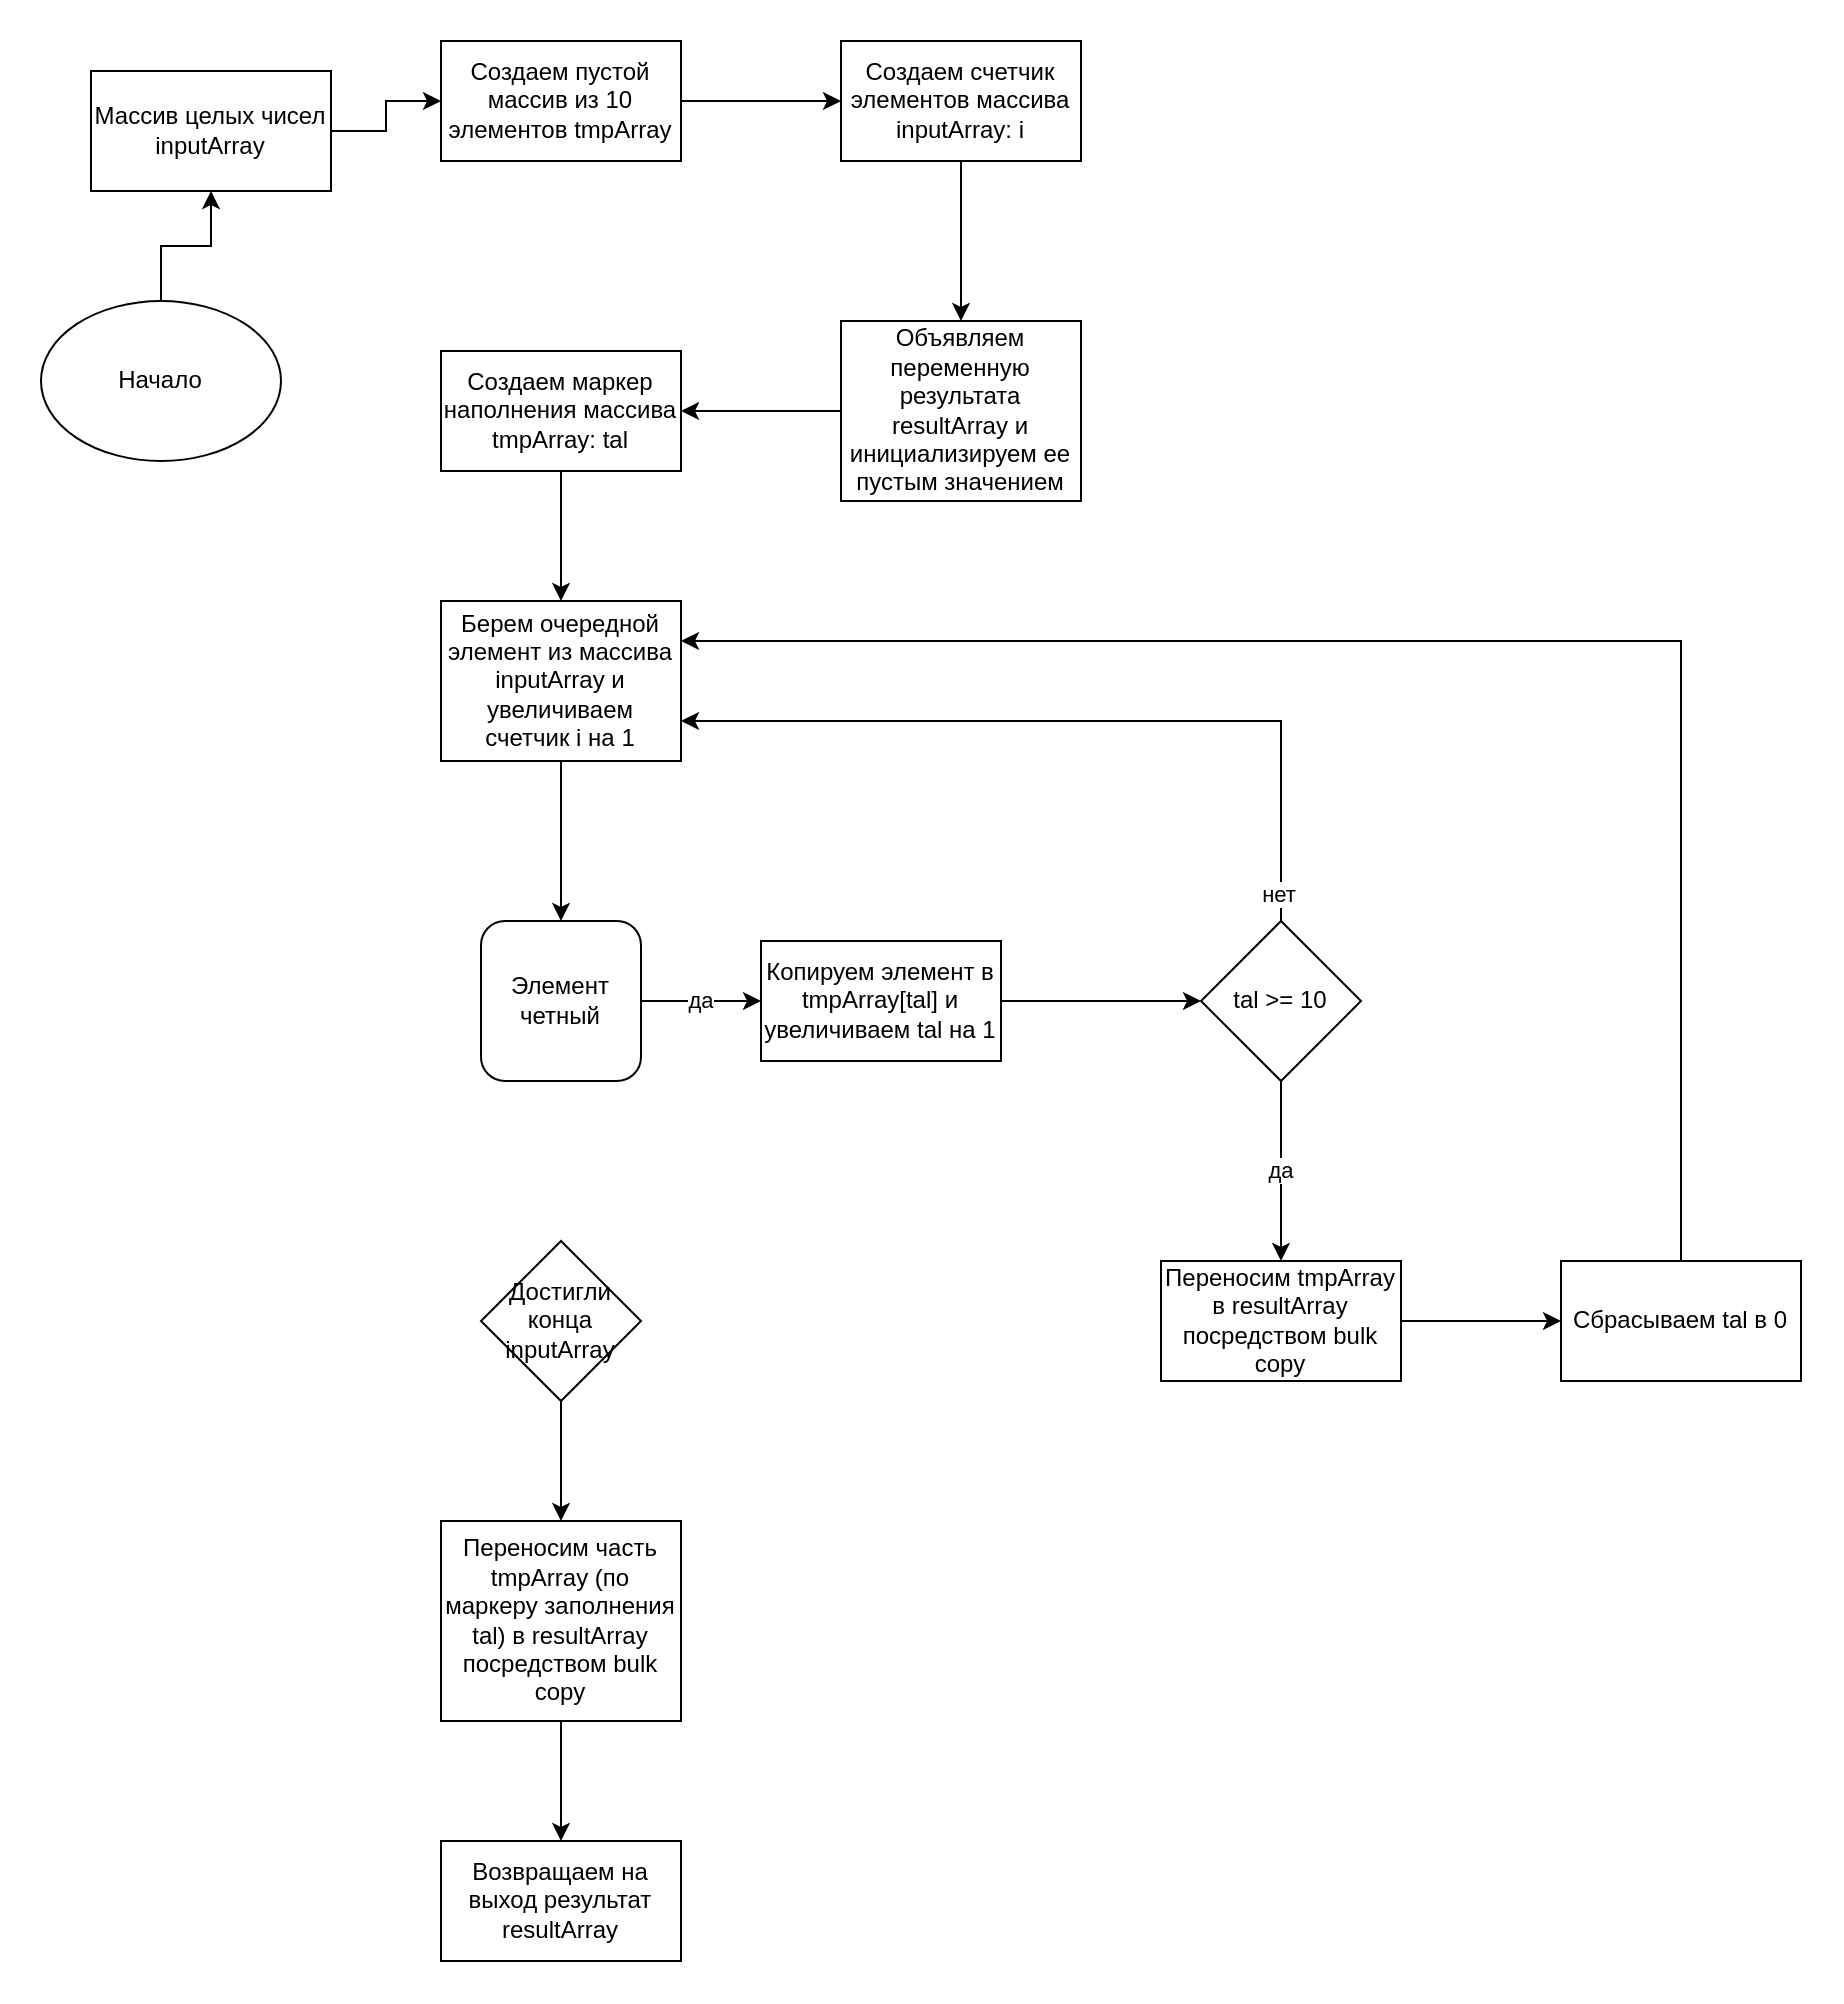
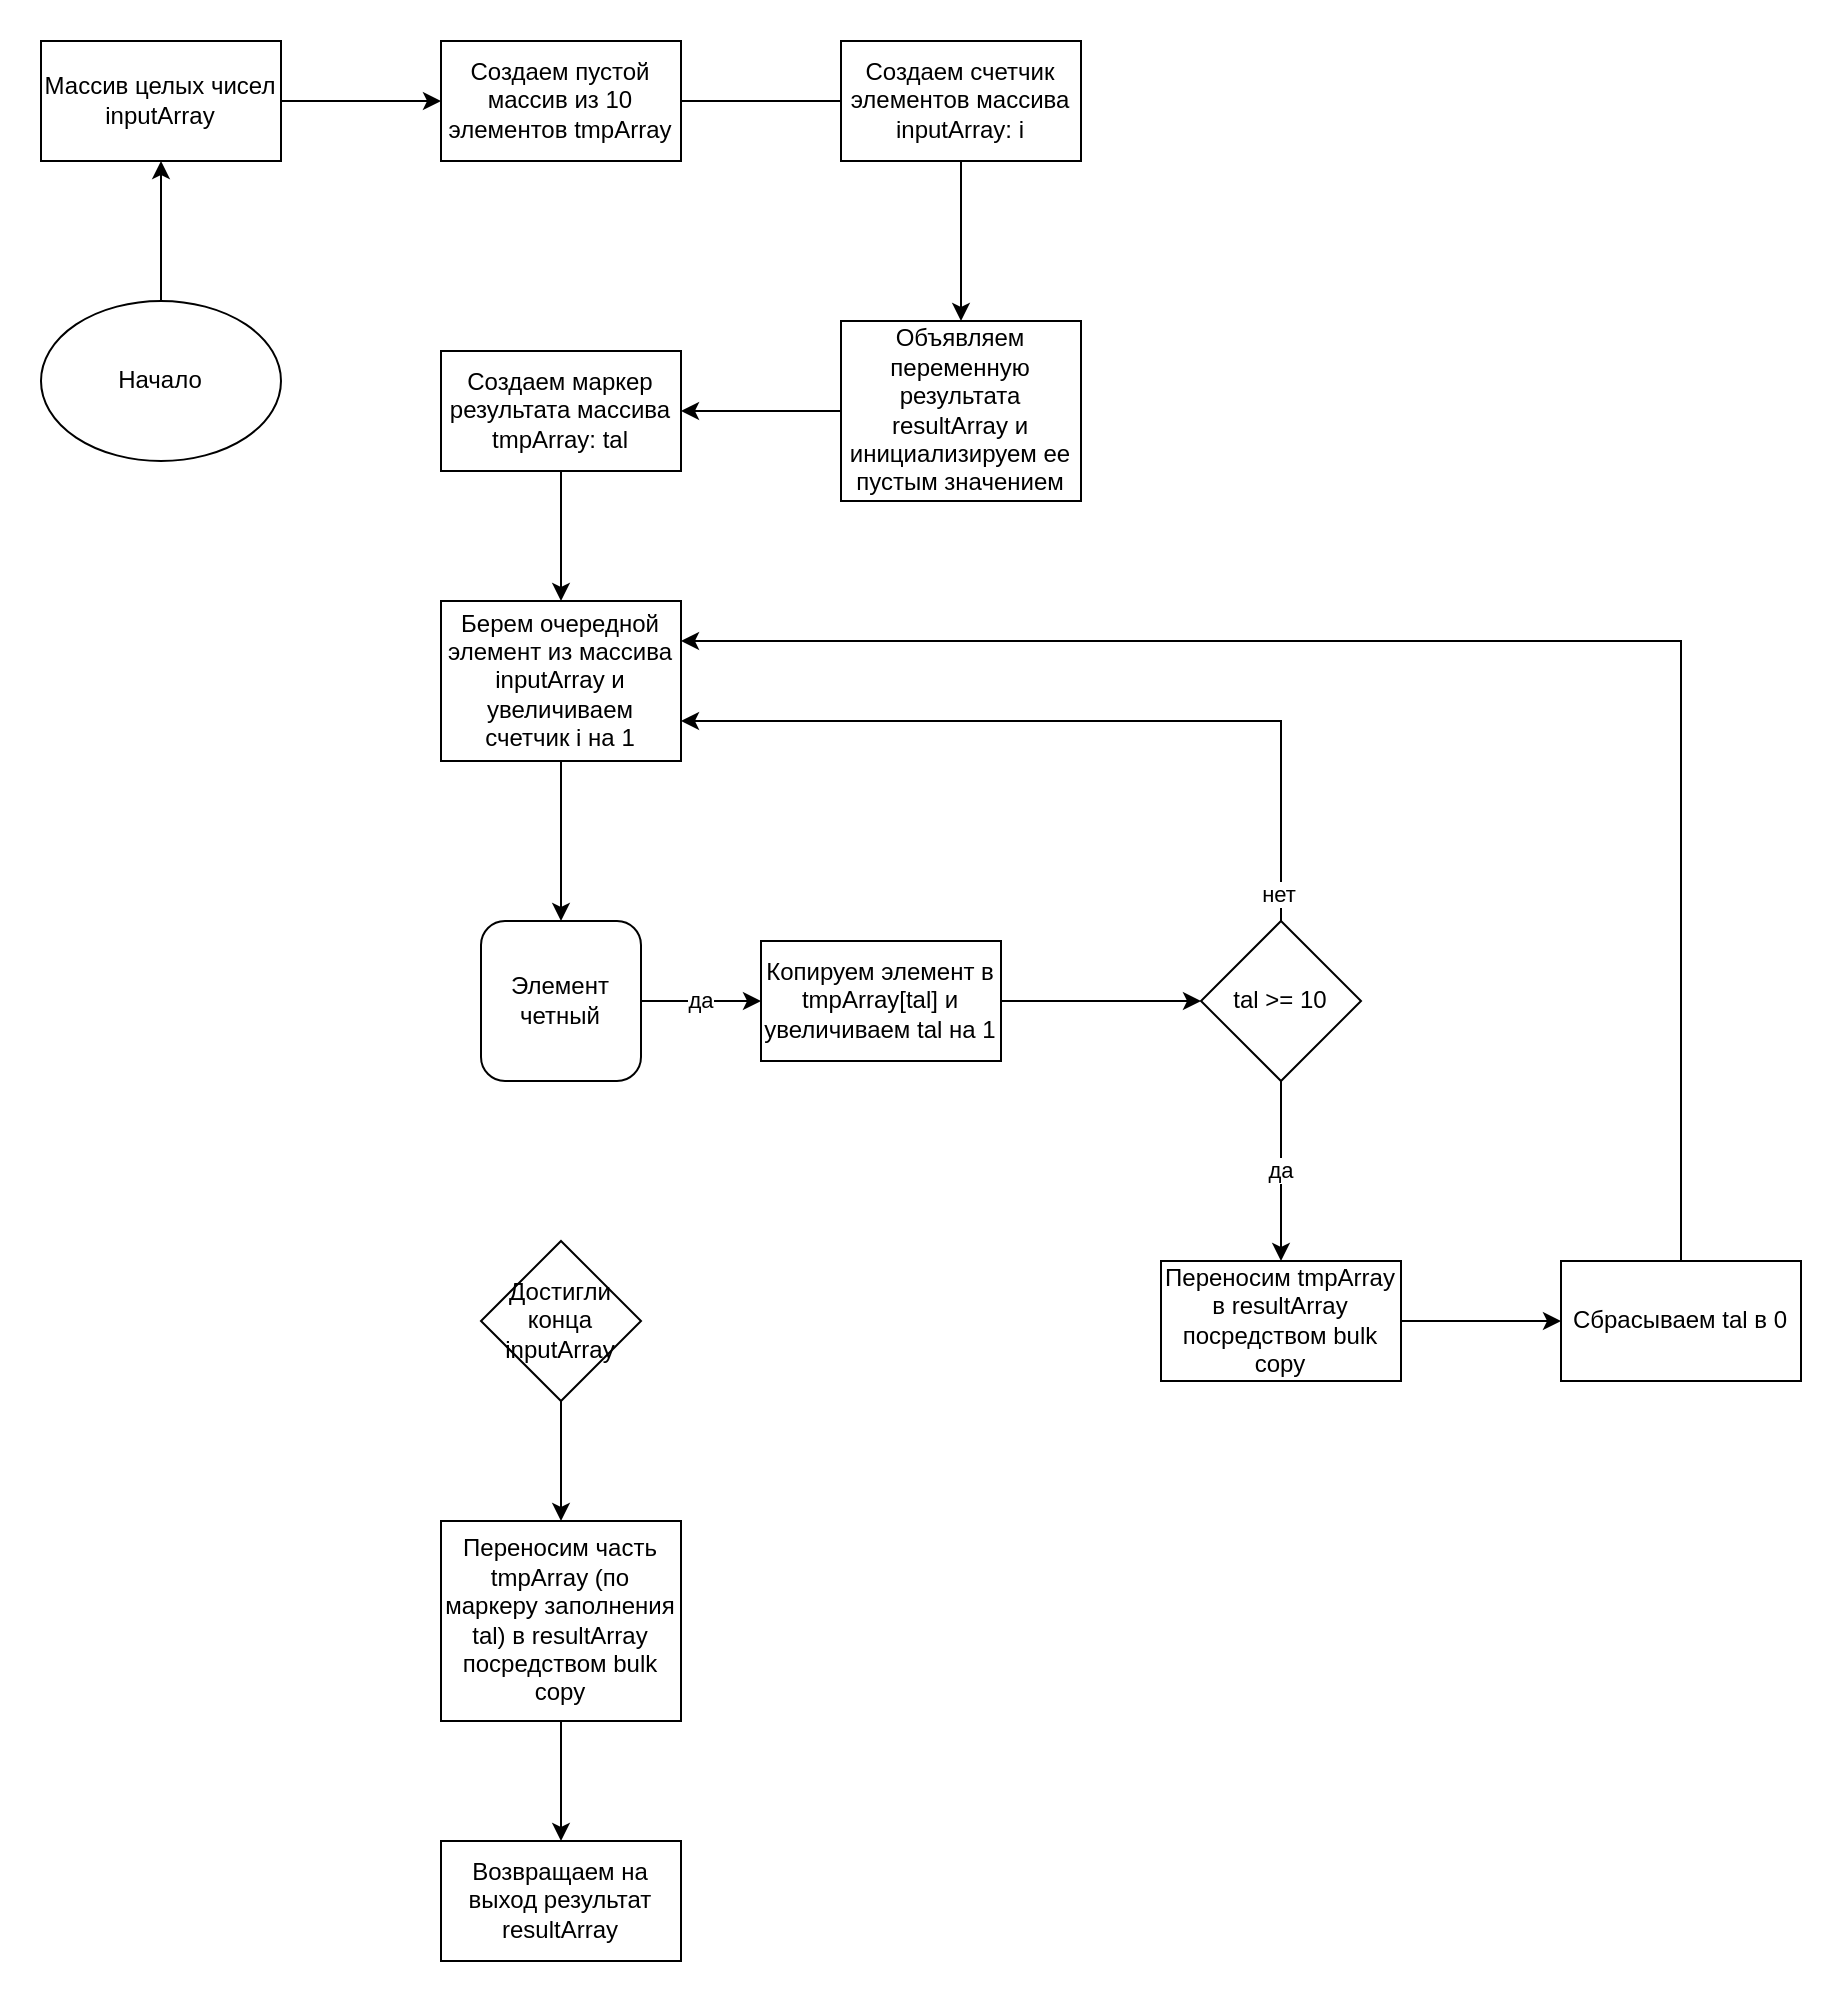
(826, 101) -> (831, 101)
(211, 131) -> (161, 101)
(561, 411) -> (561, 411)
